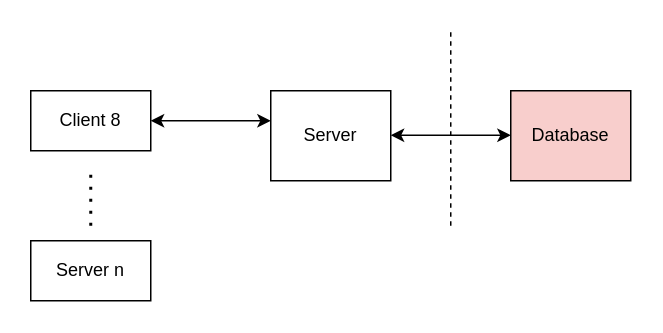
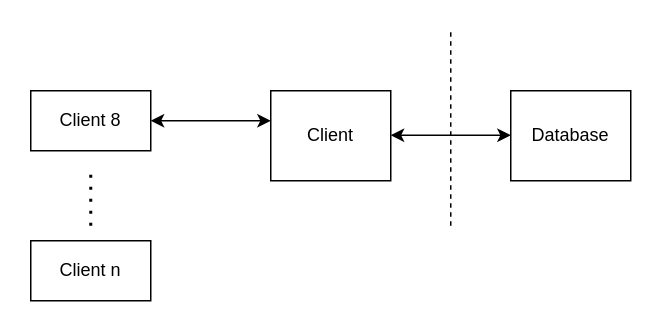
(331, 136) -> (331, 136)
(571, 136) -> (571, 136)
(91, 271) -> (91, 271)
